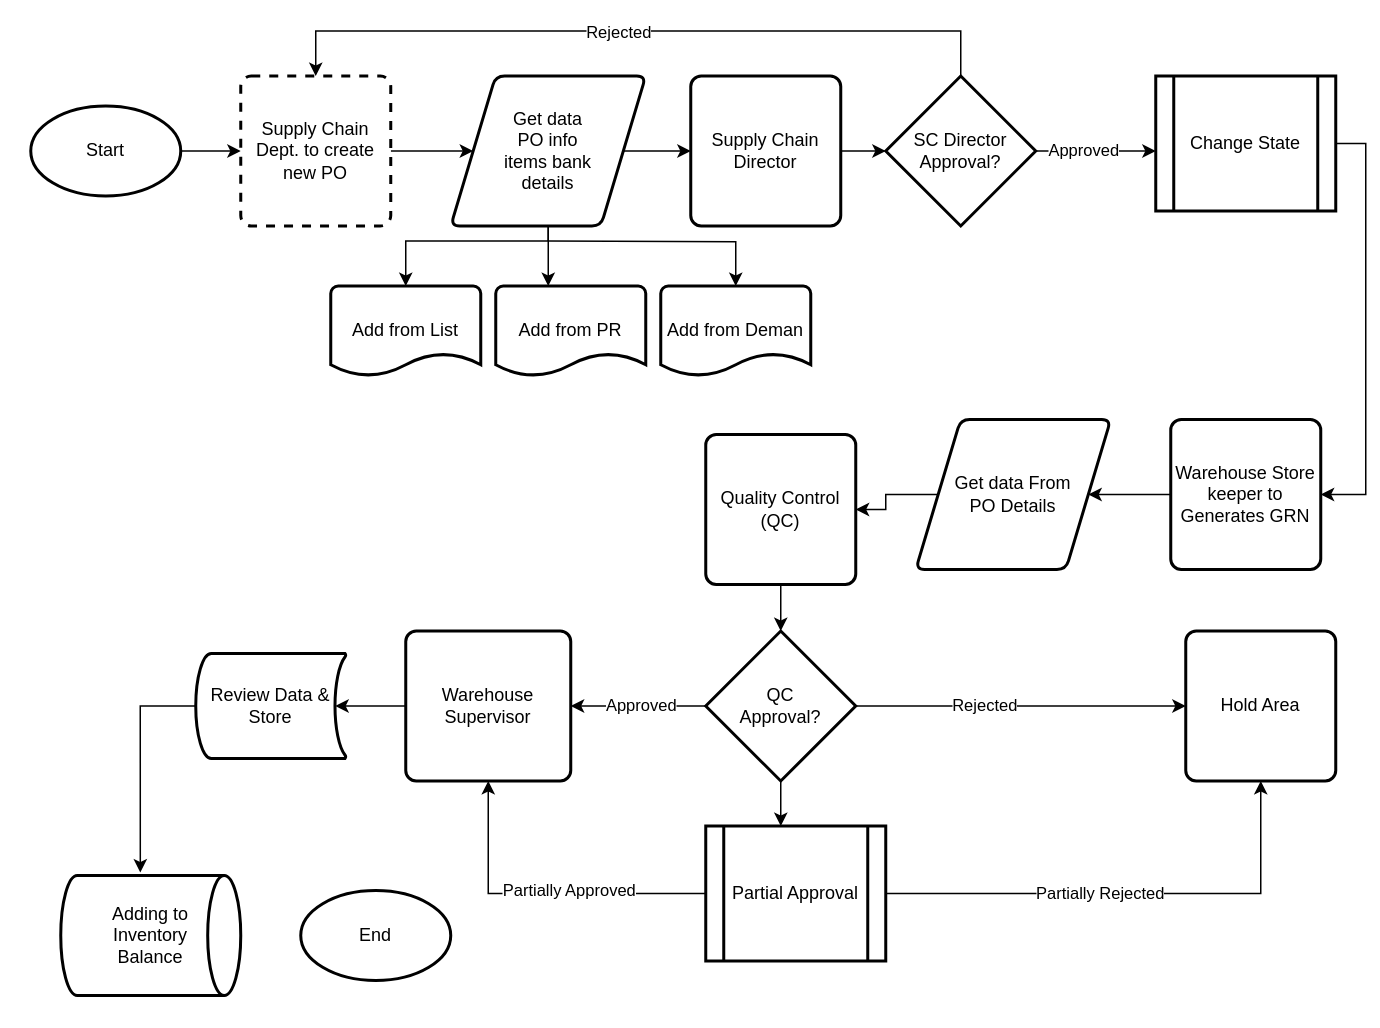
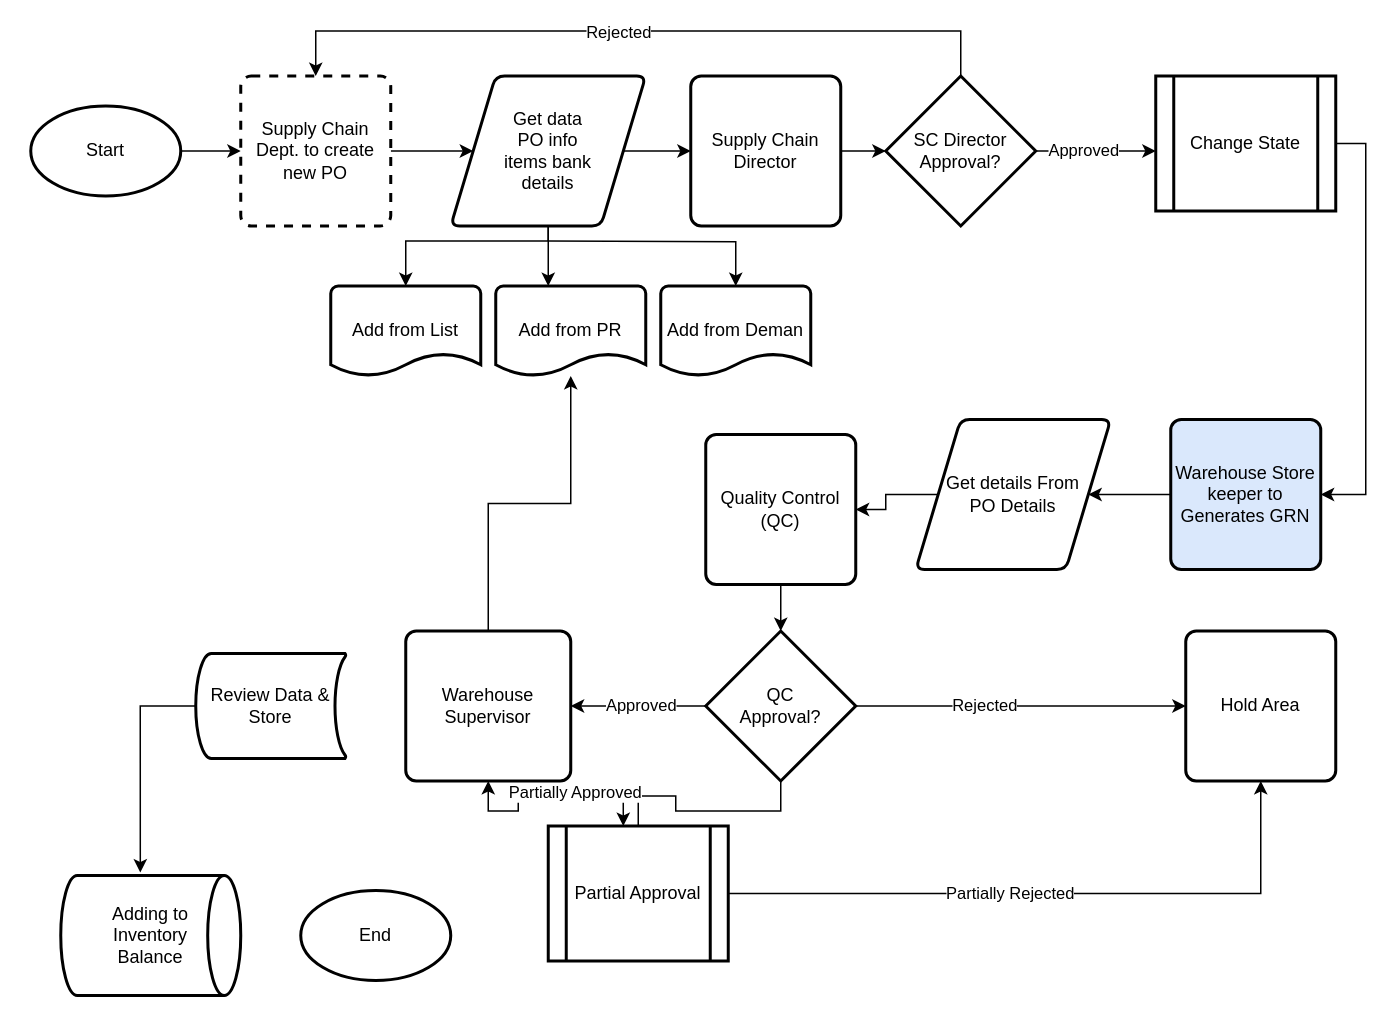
(1013, 494) -> (1013, 494)
(1246, 494) -> (1246, 494)
(375, 706) -> (524, 503)
(796, 893) -> (638, 893)
